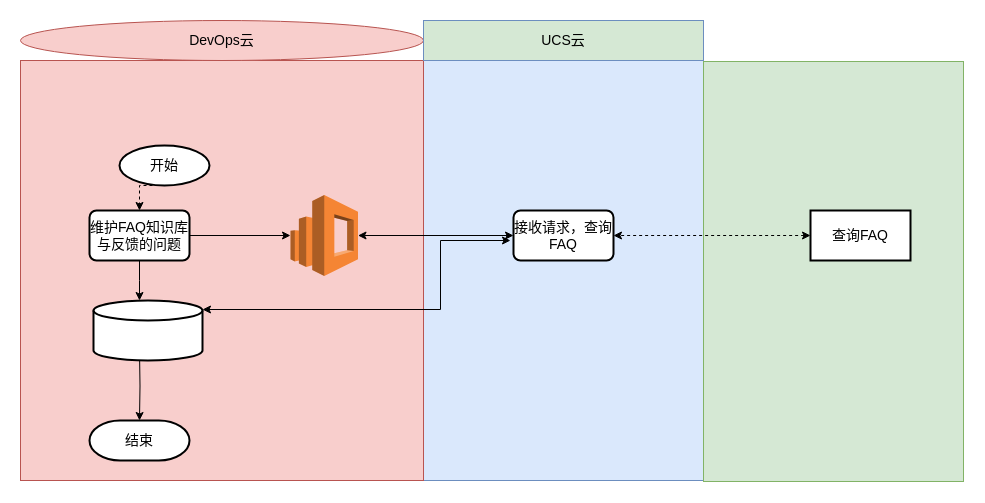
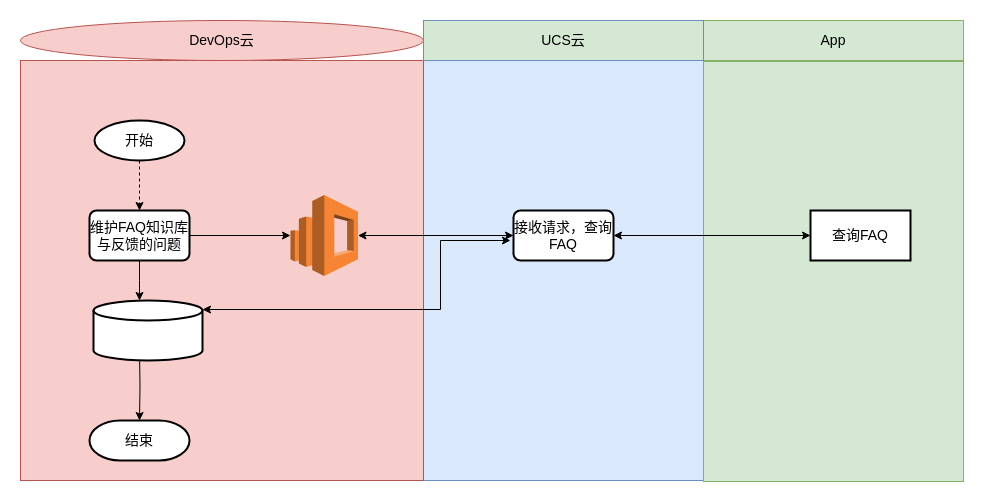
none -> (834, 41)
(165, 166) -> (140, 141)
(711, 236) -> (711, 236)
